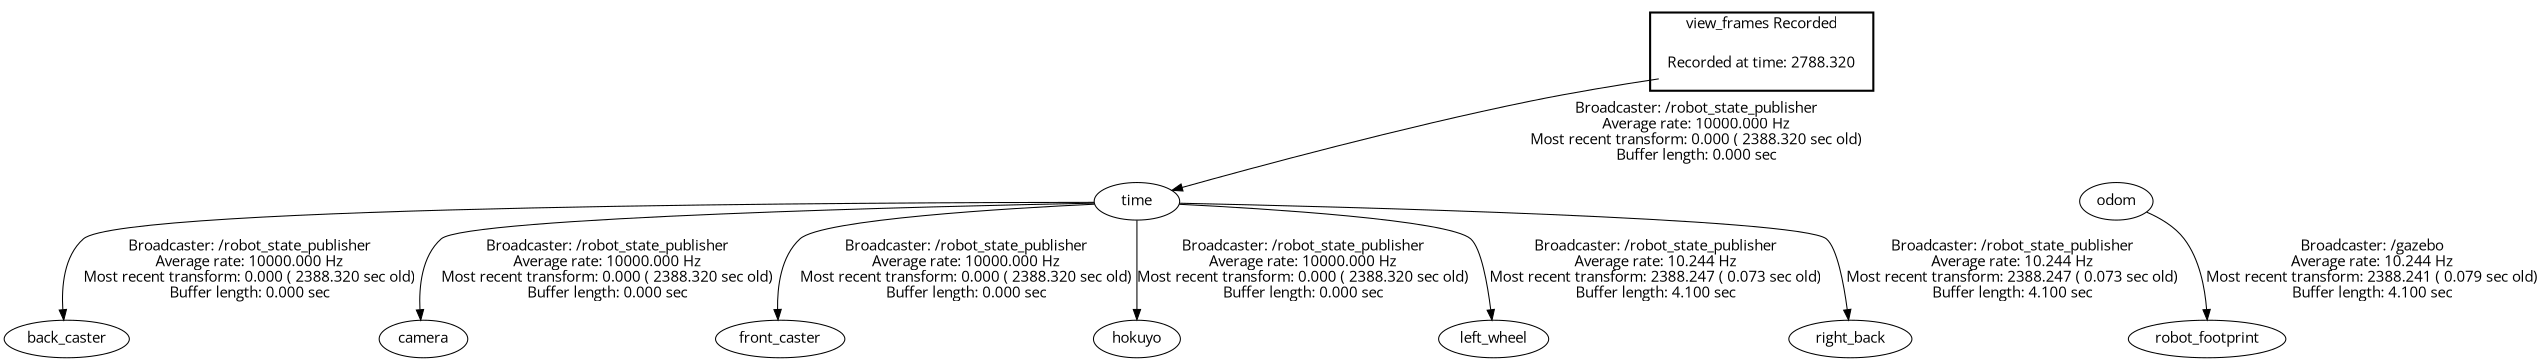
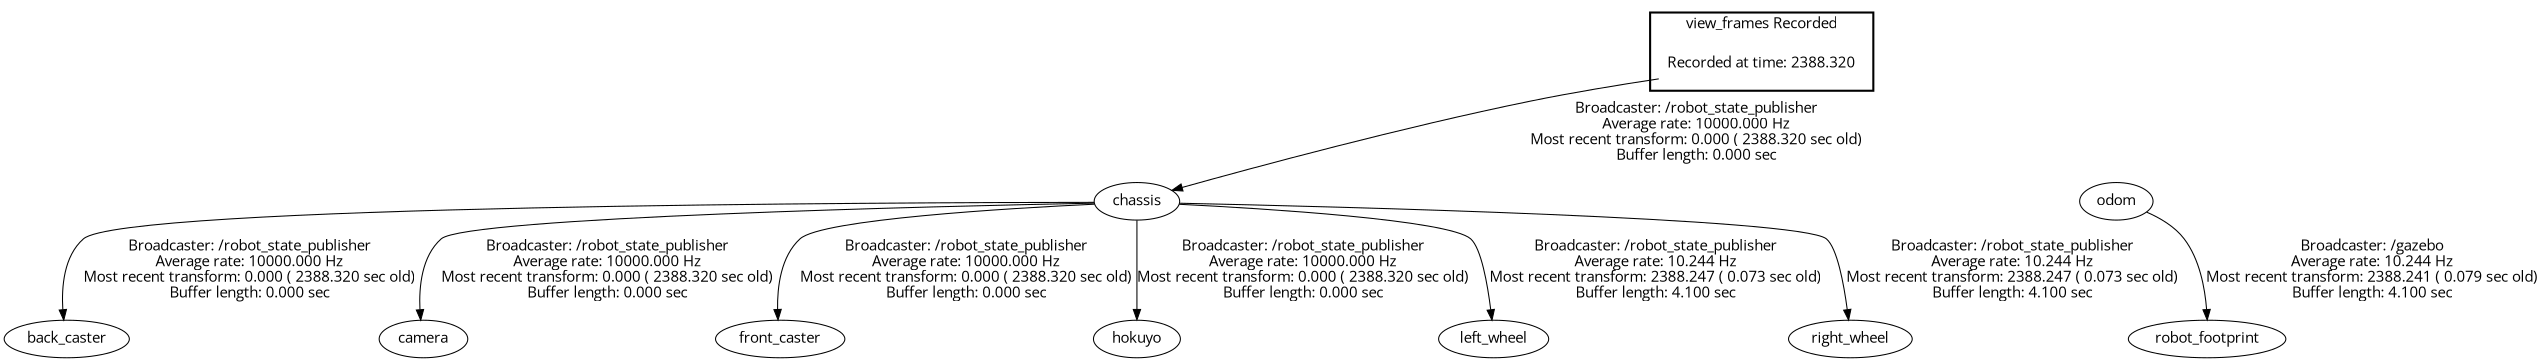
(1762, 64) -> (1762, 64)
(1137, 201) -> (1137, 201)
(1850, 339) -> (1850, 339)
